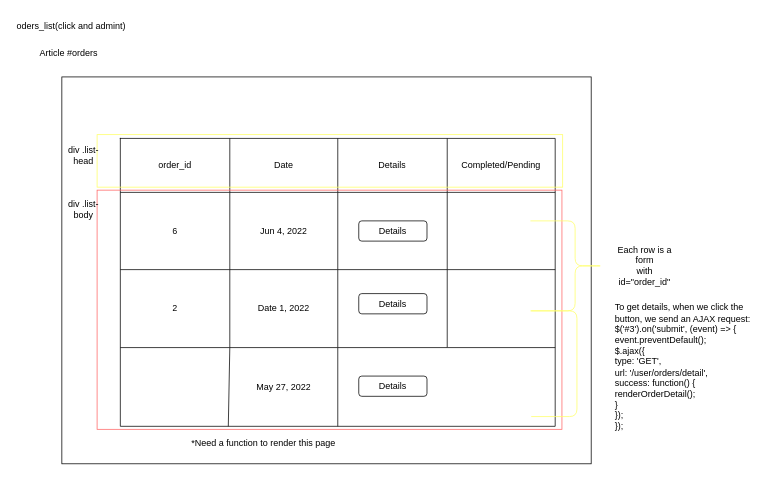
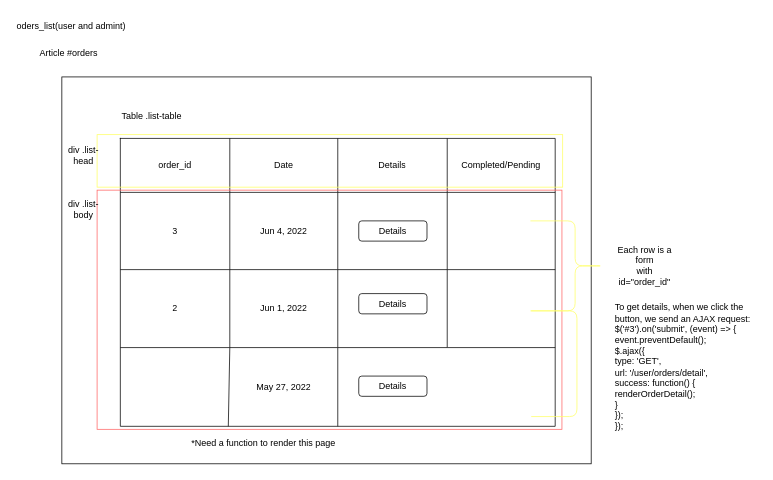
(79, 27) -> (79, 27)
none -> (173, 116)
(175, 231) -> (175, 231)
(284, 309) -> (284, 309)
